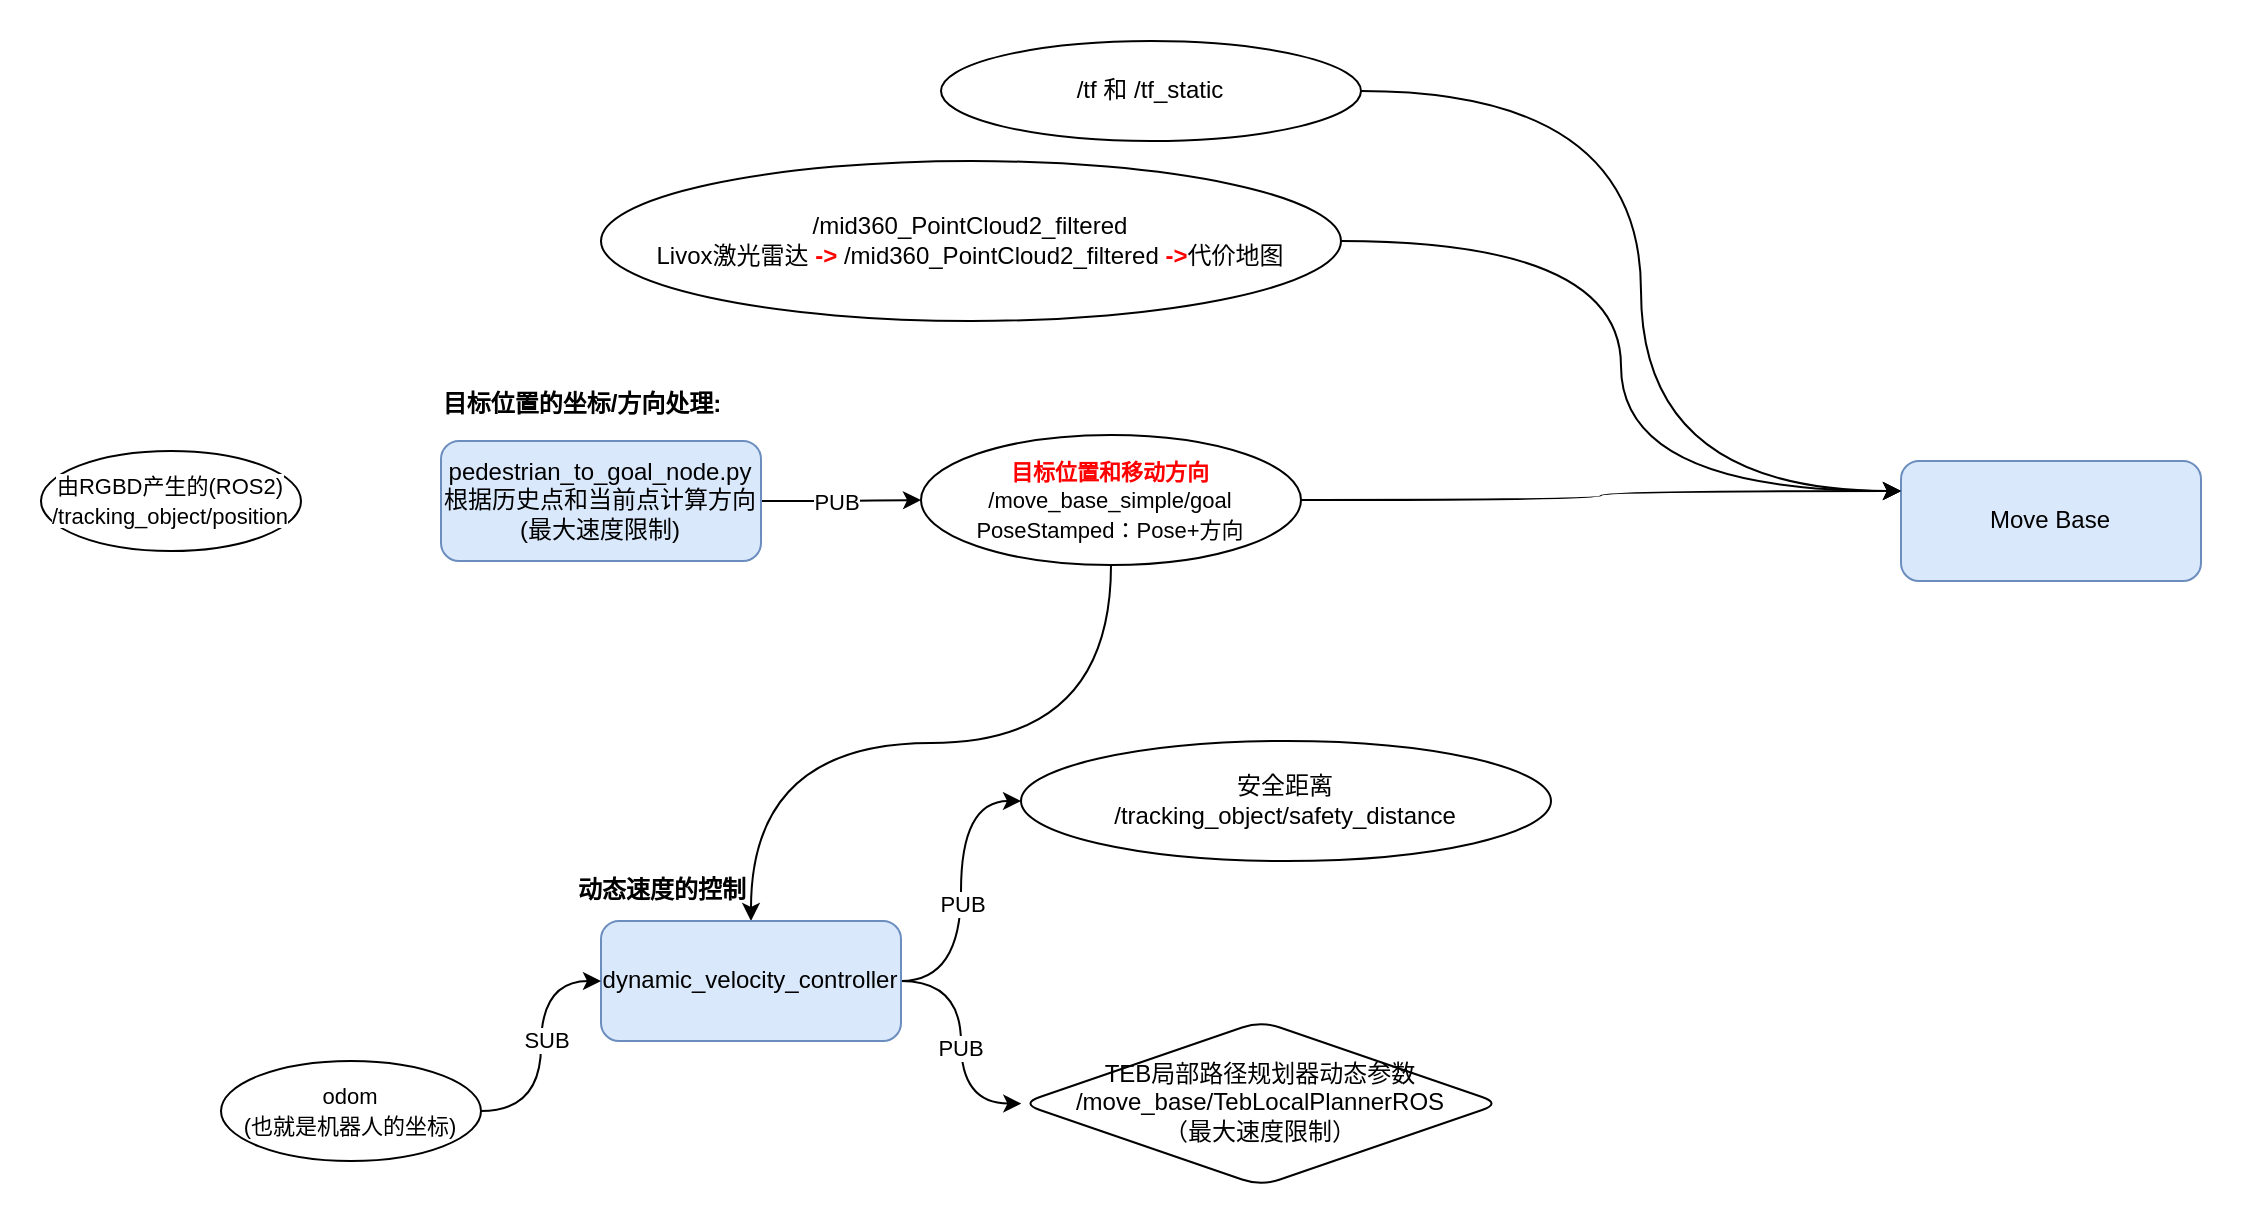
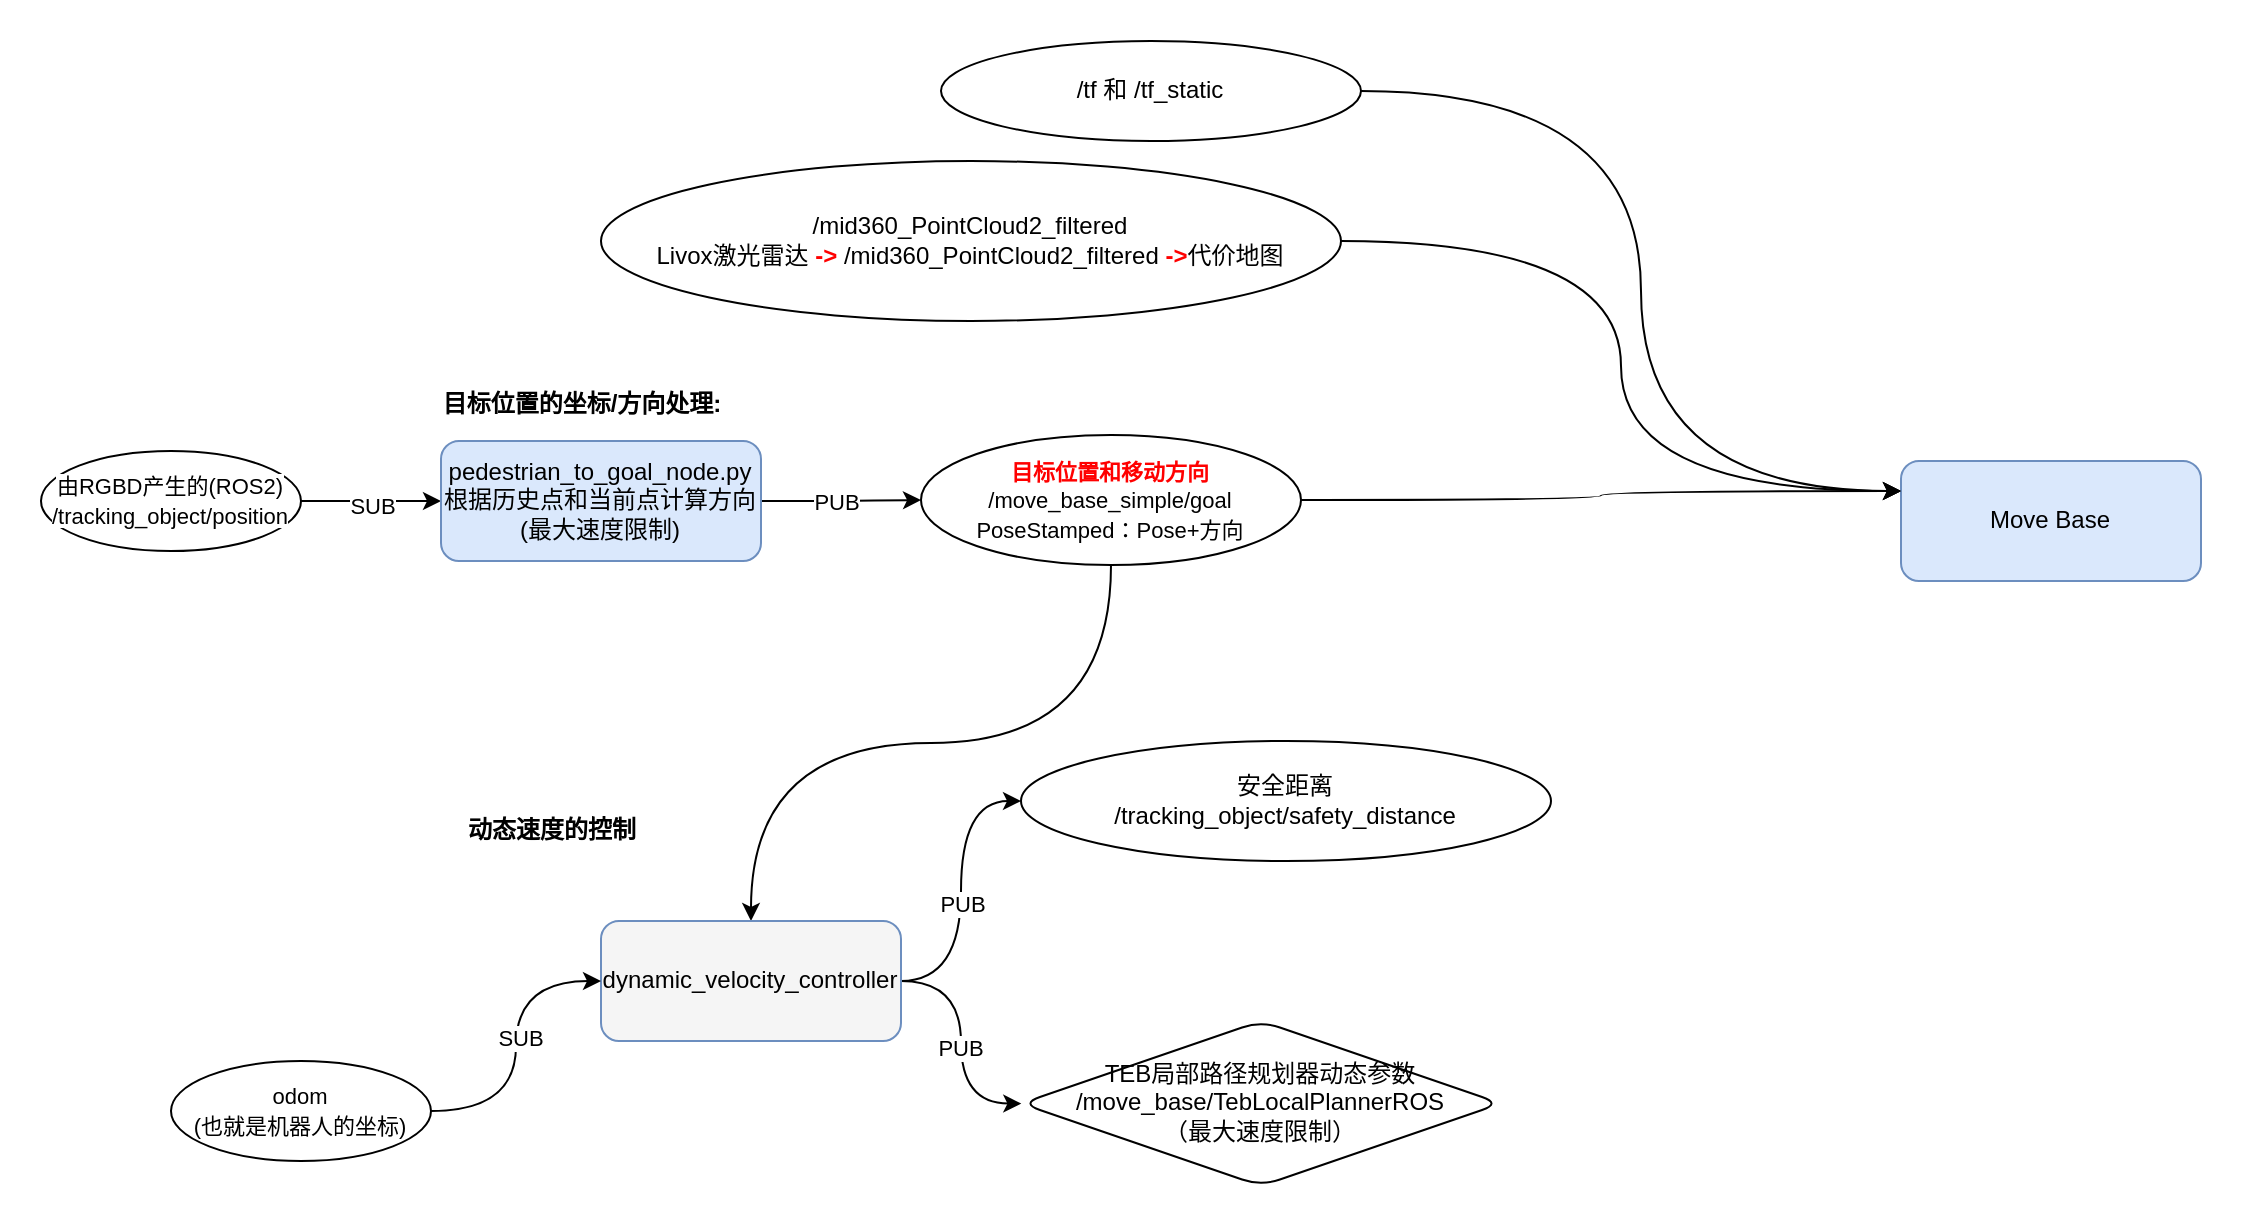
none -> (363, 501)
(663, 891) -> (553, 831)
(751, 981) -> (751, 981)
(351, 1111) -> (301, 1111)
